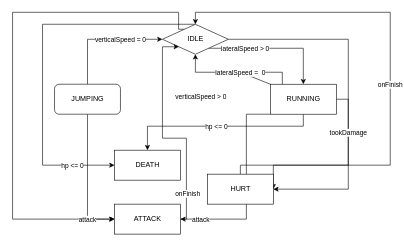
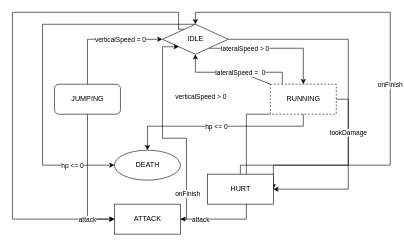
(303, 99) -> (303, 99)
(147, 165) -> (147, 165)
